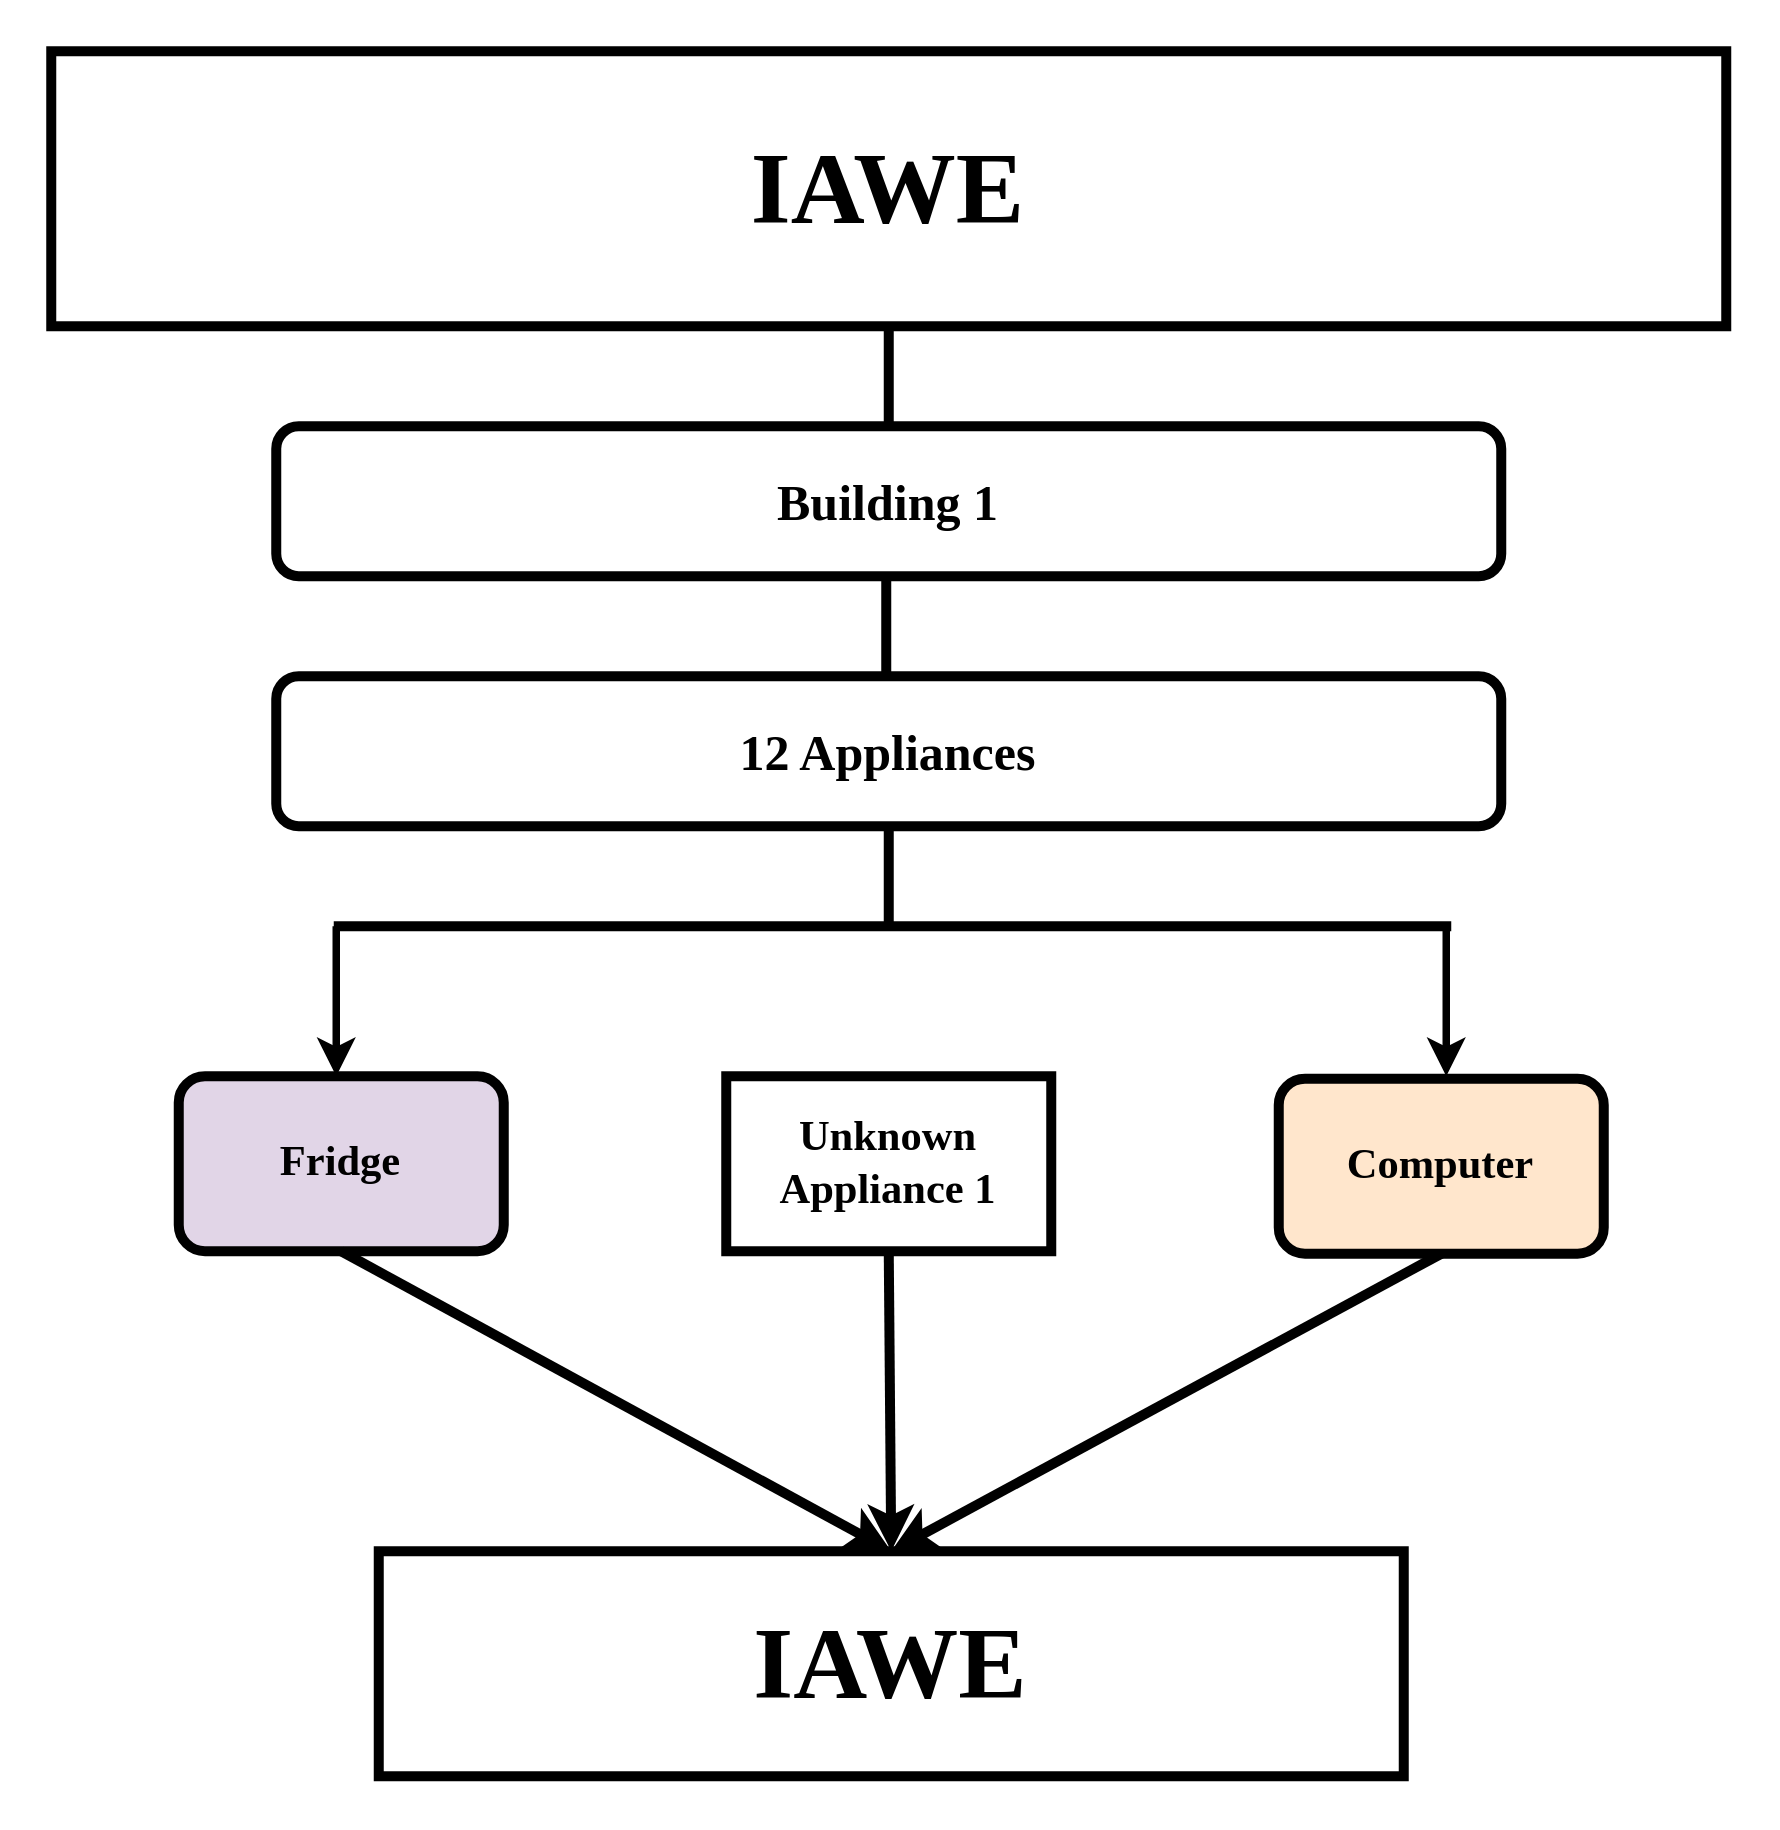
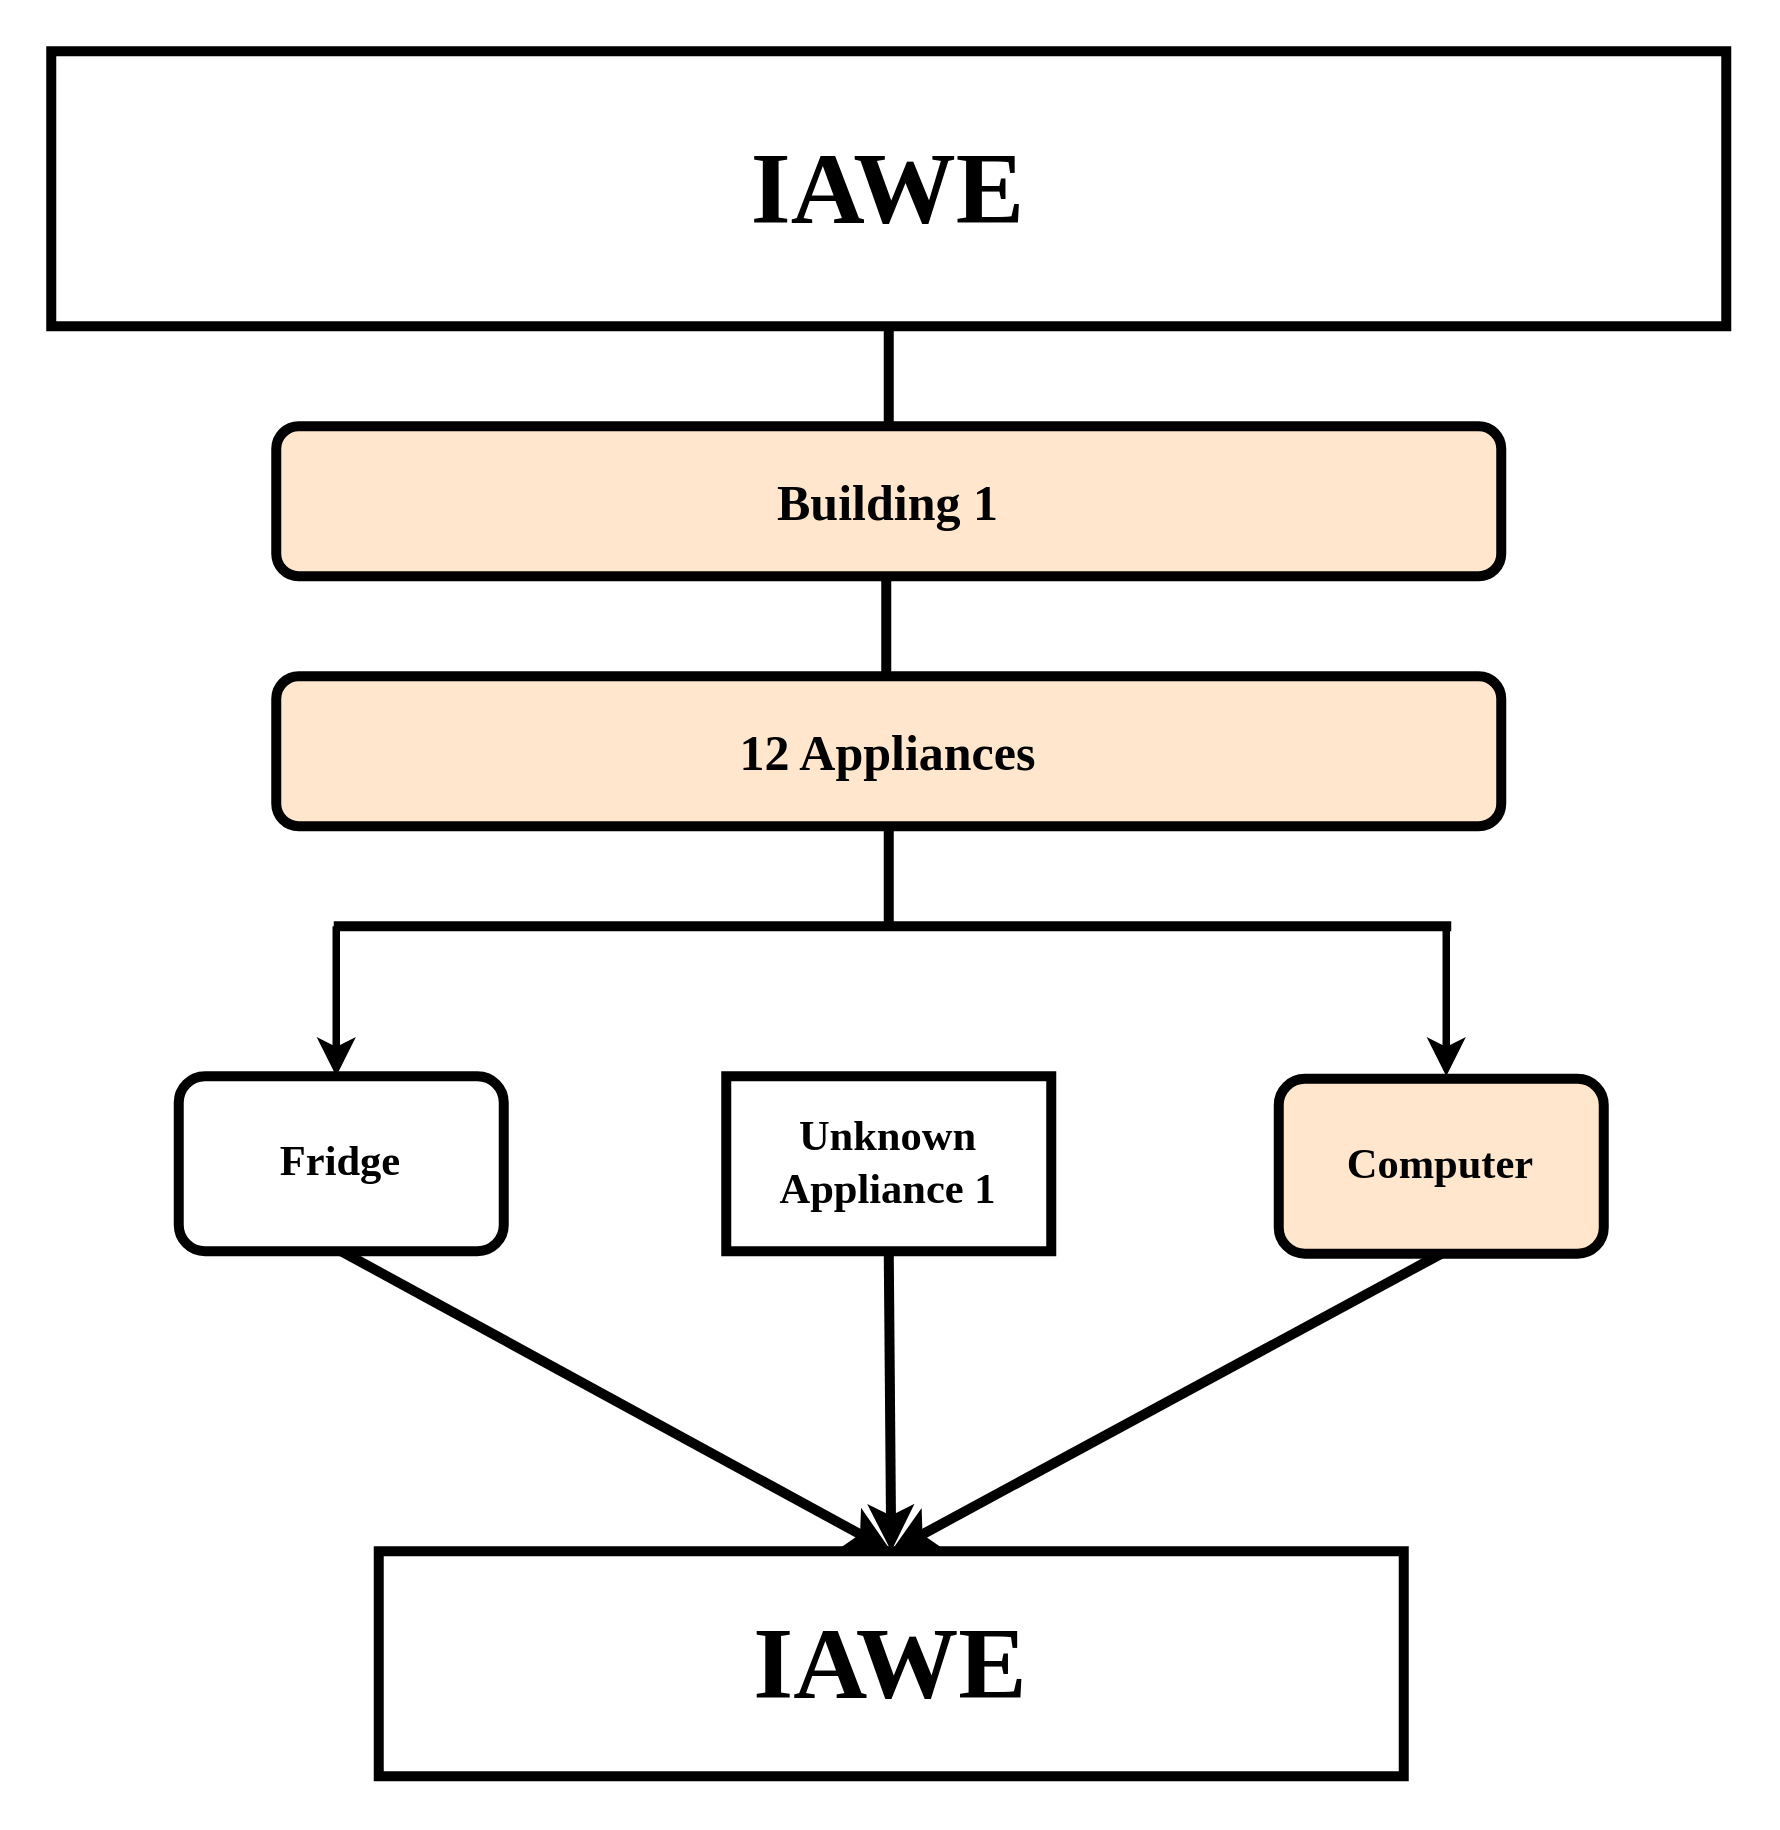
(889, 501) -> (889, 501)
(889, 751) -> (889, 751)
(341, 1164) -> (341, 1164)
